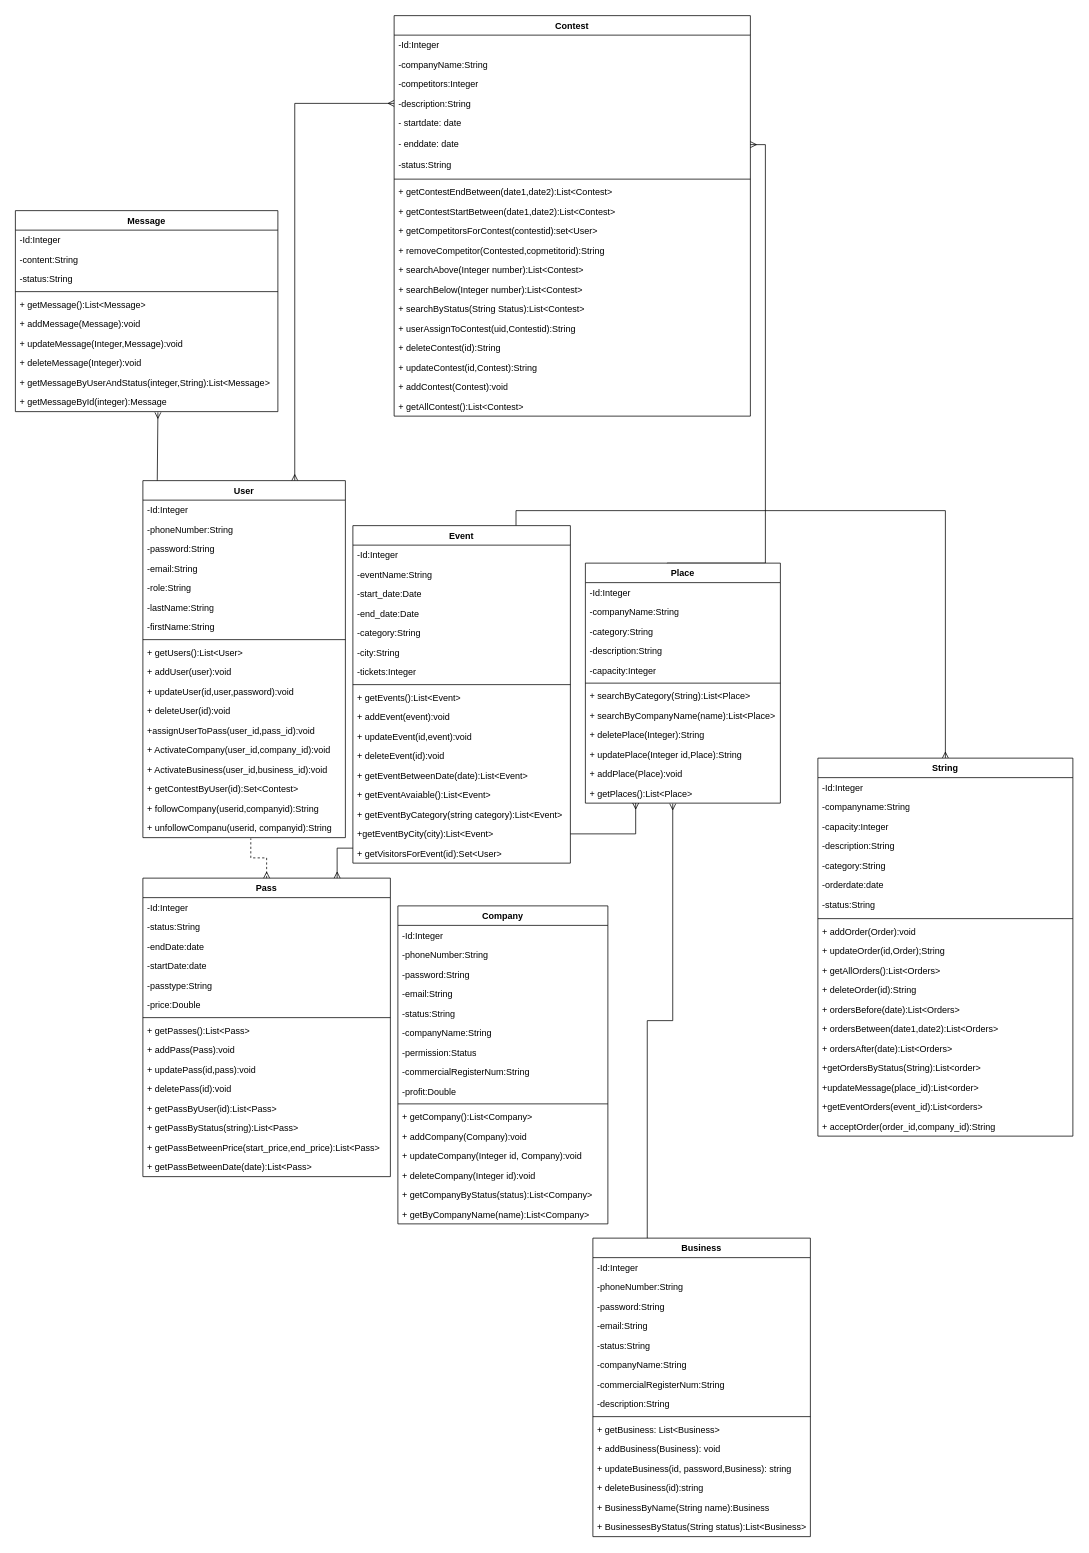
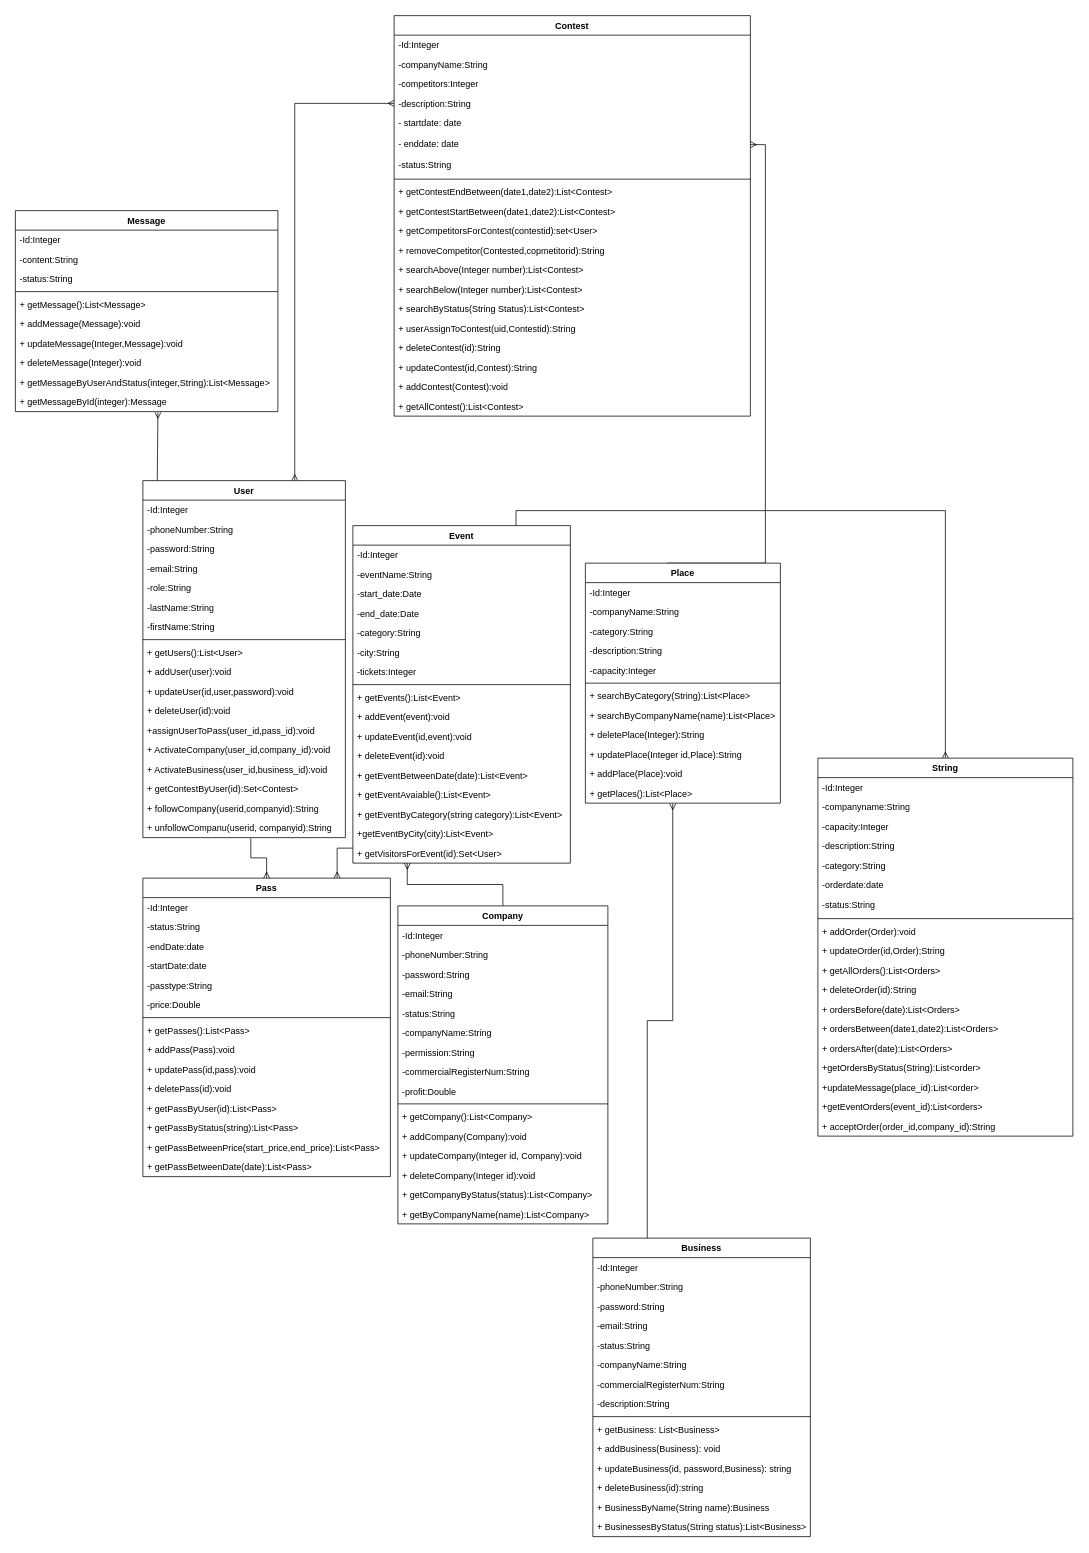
(636, 820) -> none
(259, 858) -> (259, 858)
none -> (456, 884)
(444, 1053) -> (443, 1053)
